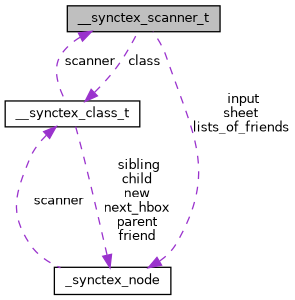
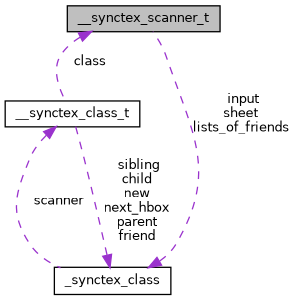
(88, 62) -> (88, 62)
(119, 64) -> none
(113, 281) -> (113, 281)
